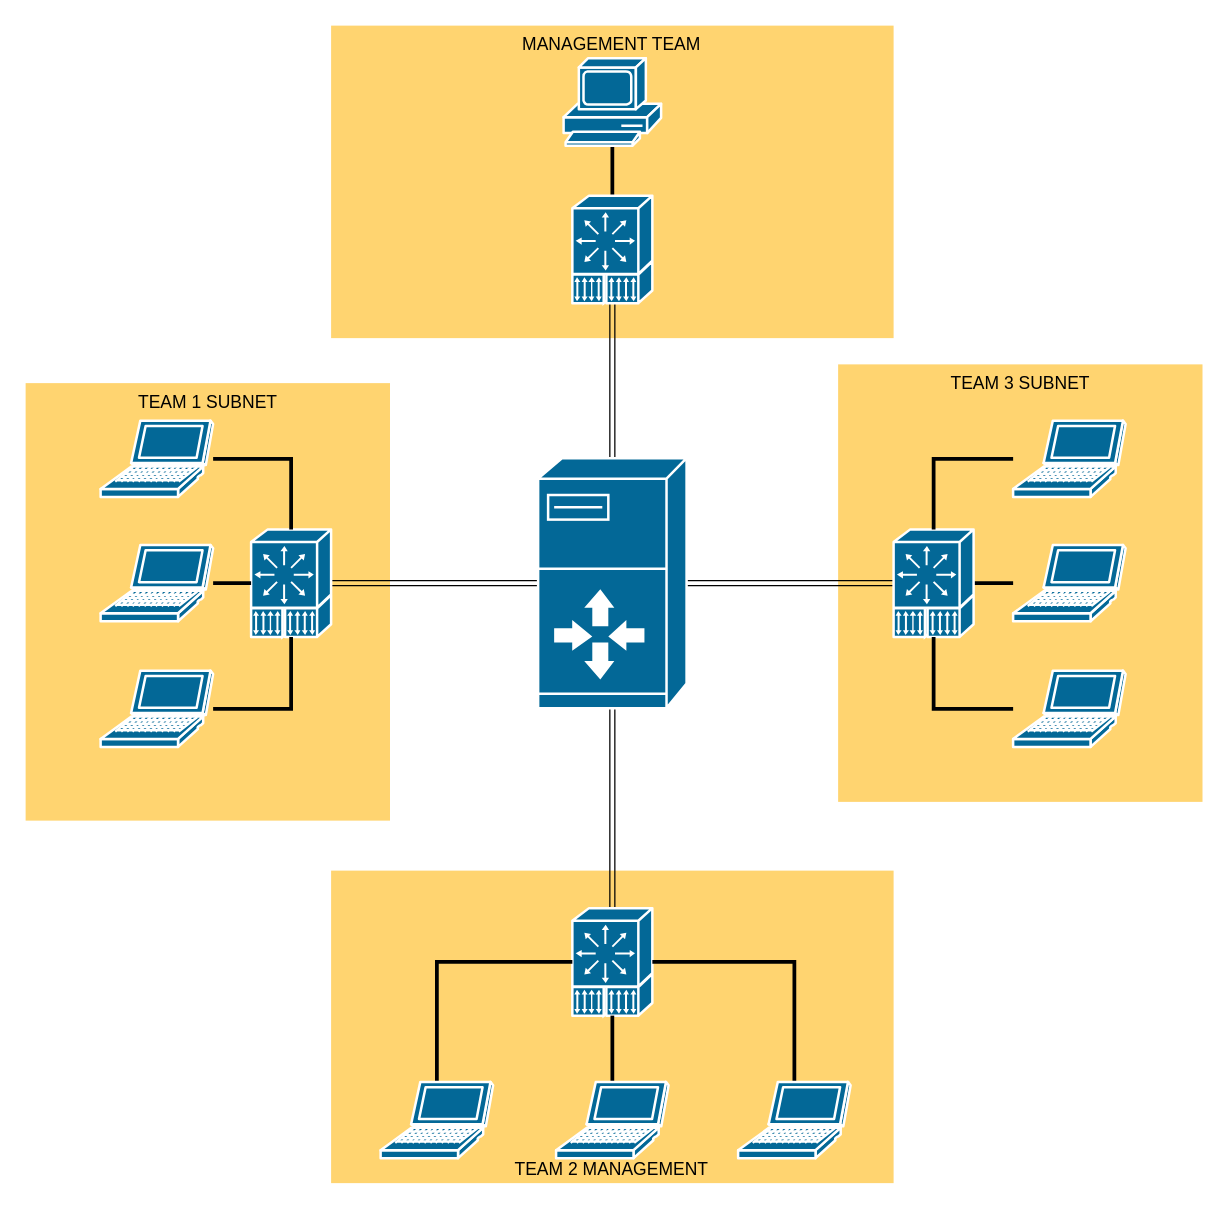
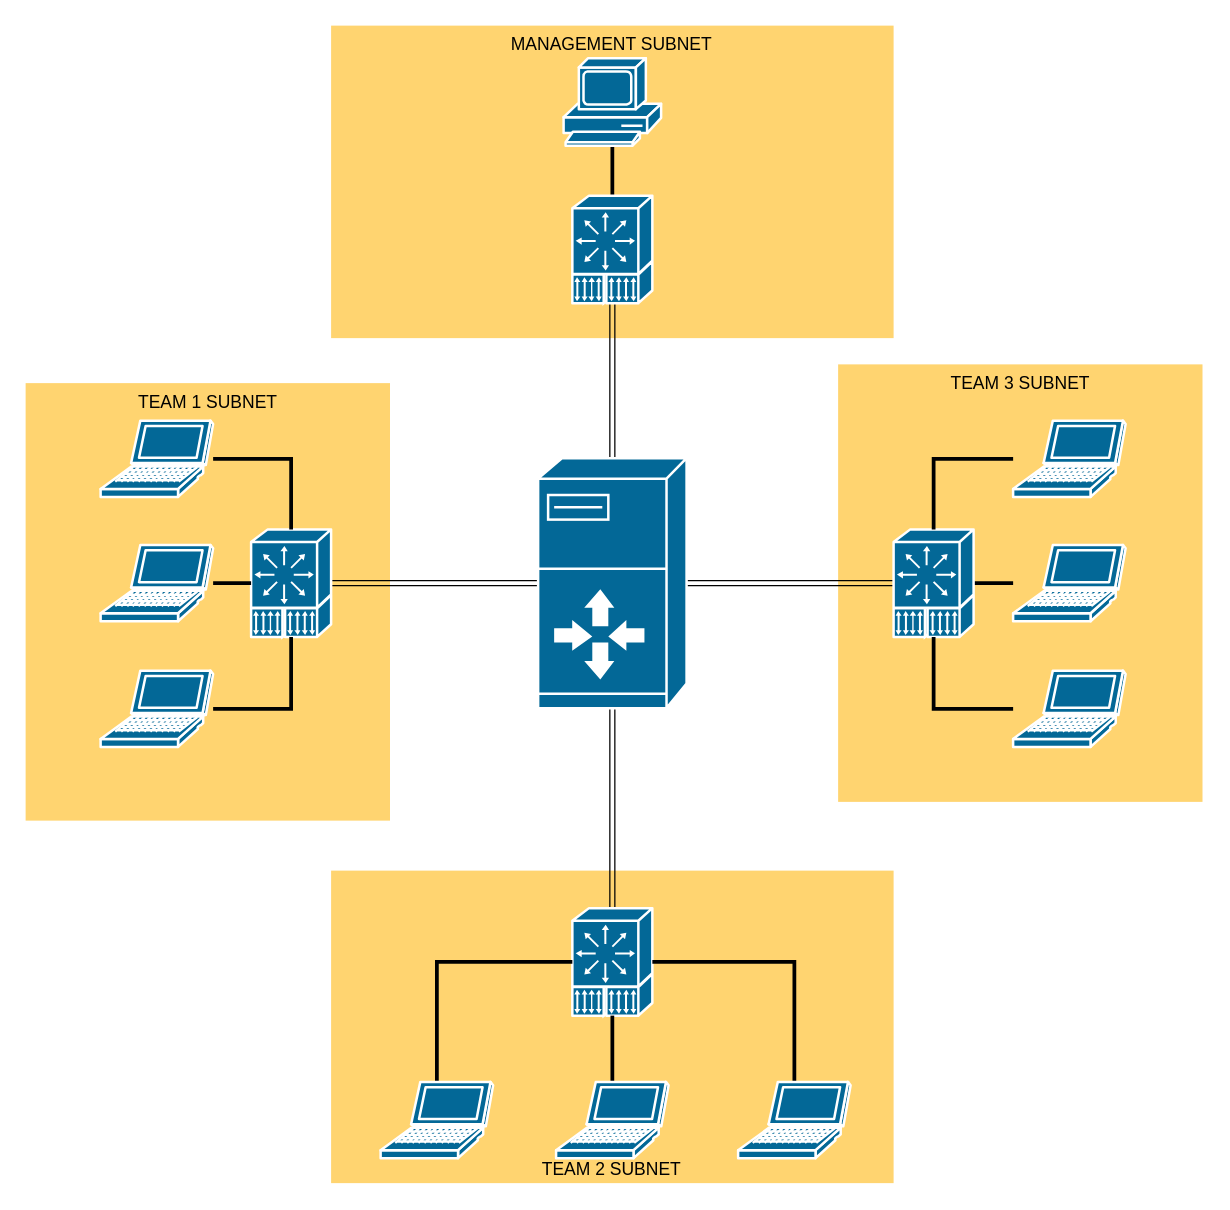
(612, 45) -> (612, 45)
(612, 1169) -> (612, 1169)
